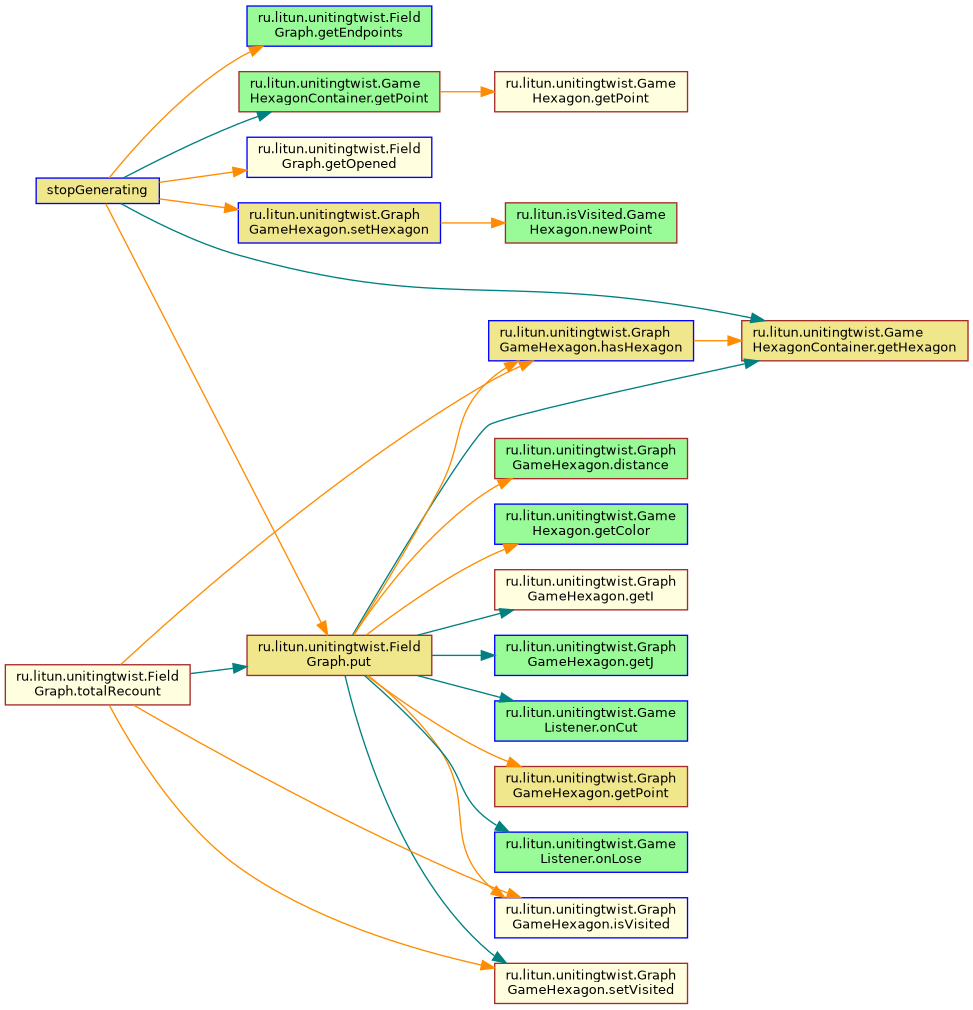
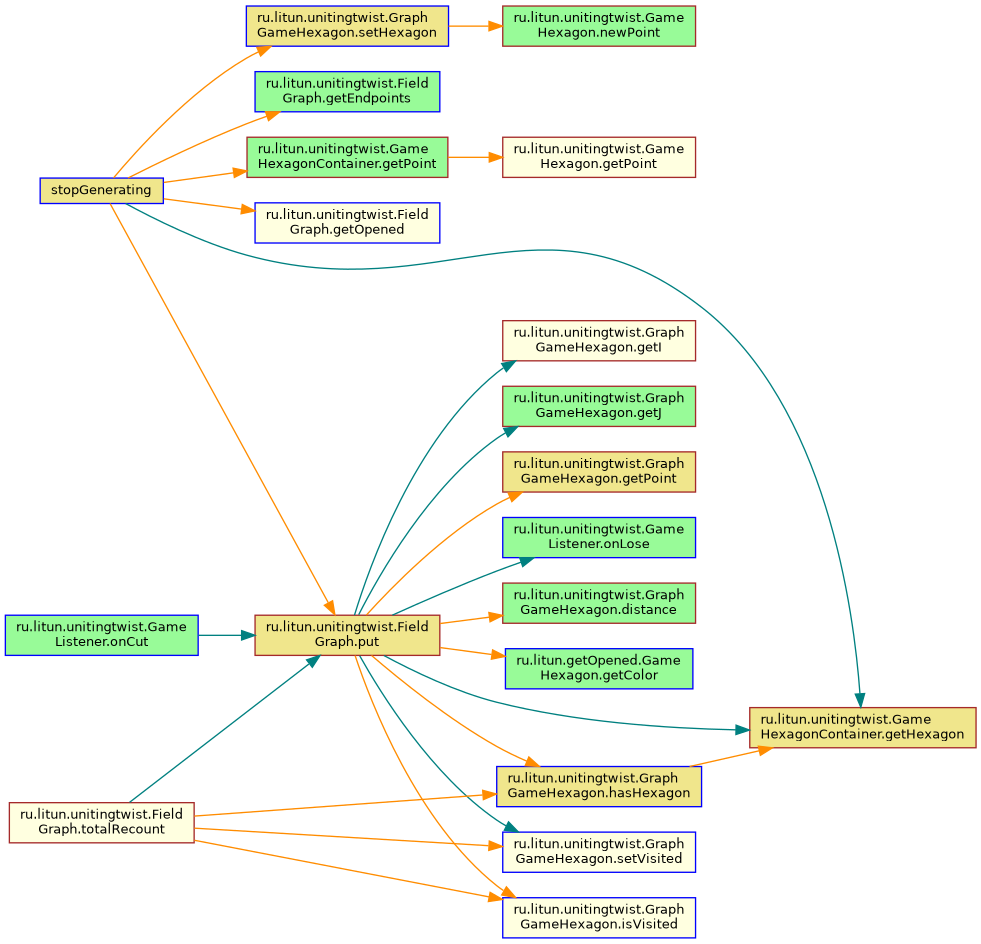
(190, 145) -> (199, 178)
(591, 223) -> (599, 26)
(591, 524) -> (599, 669)
(591, 655) -> (599, 406)
(459, 686) -> (220, 635)
(591, 983) -> (599, 852)
